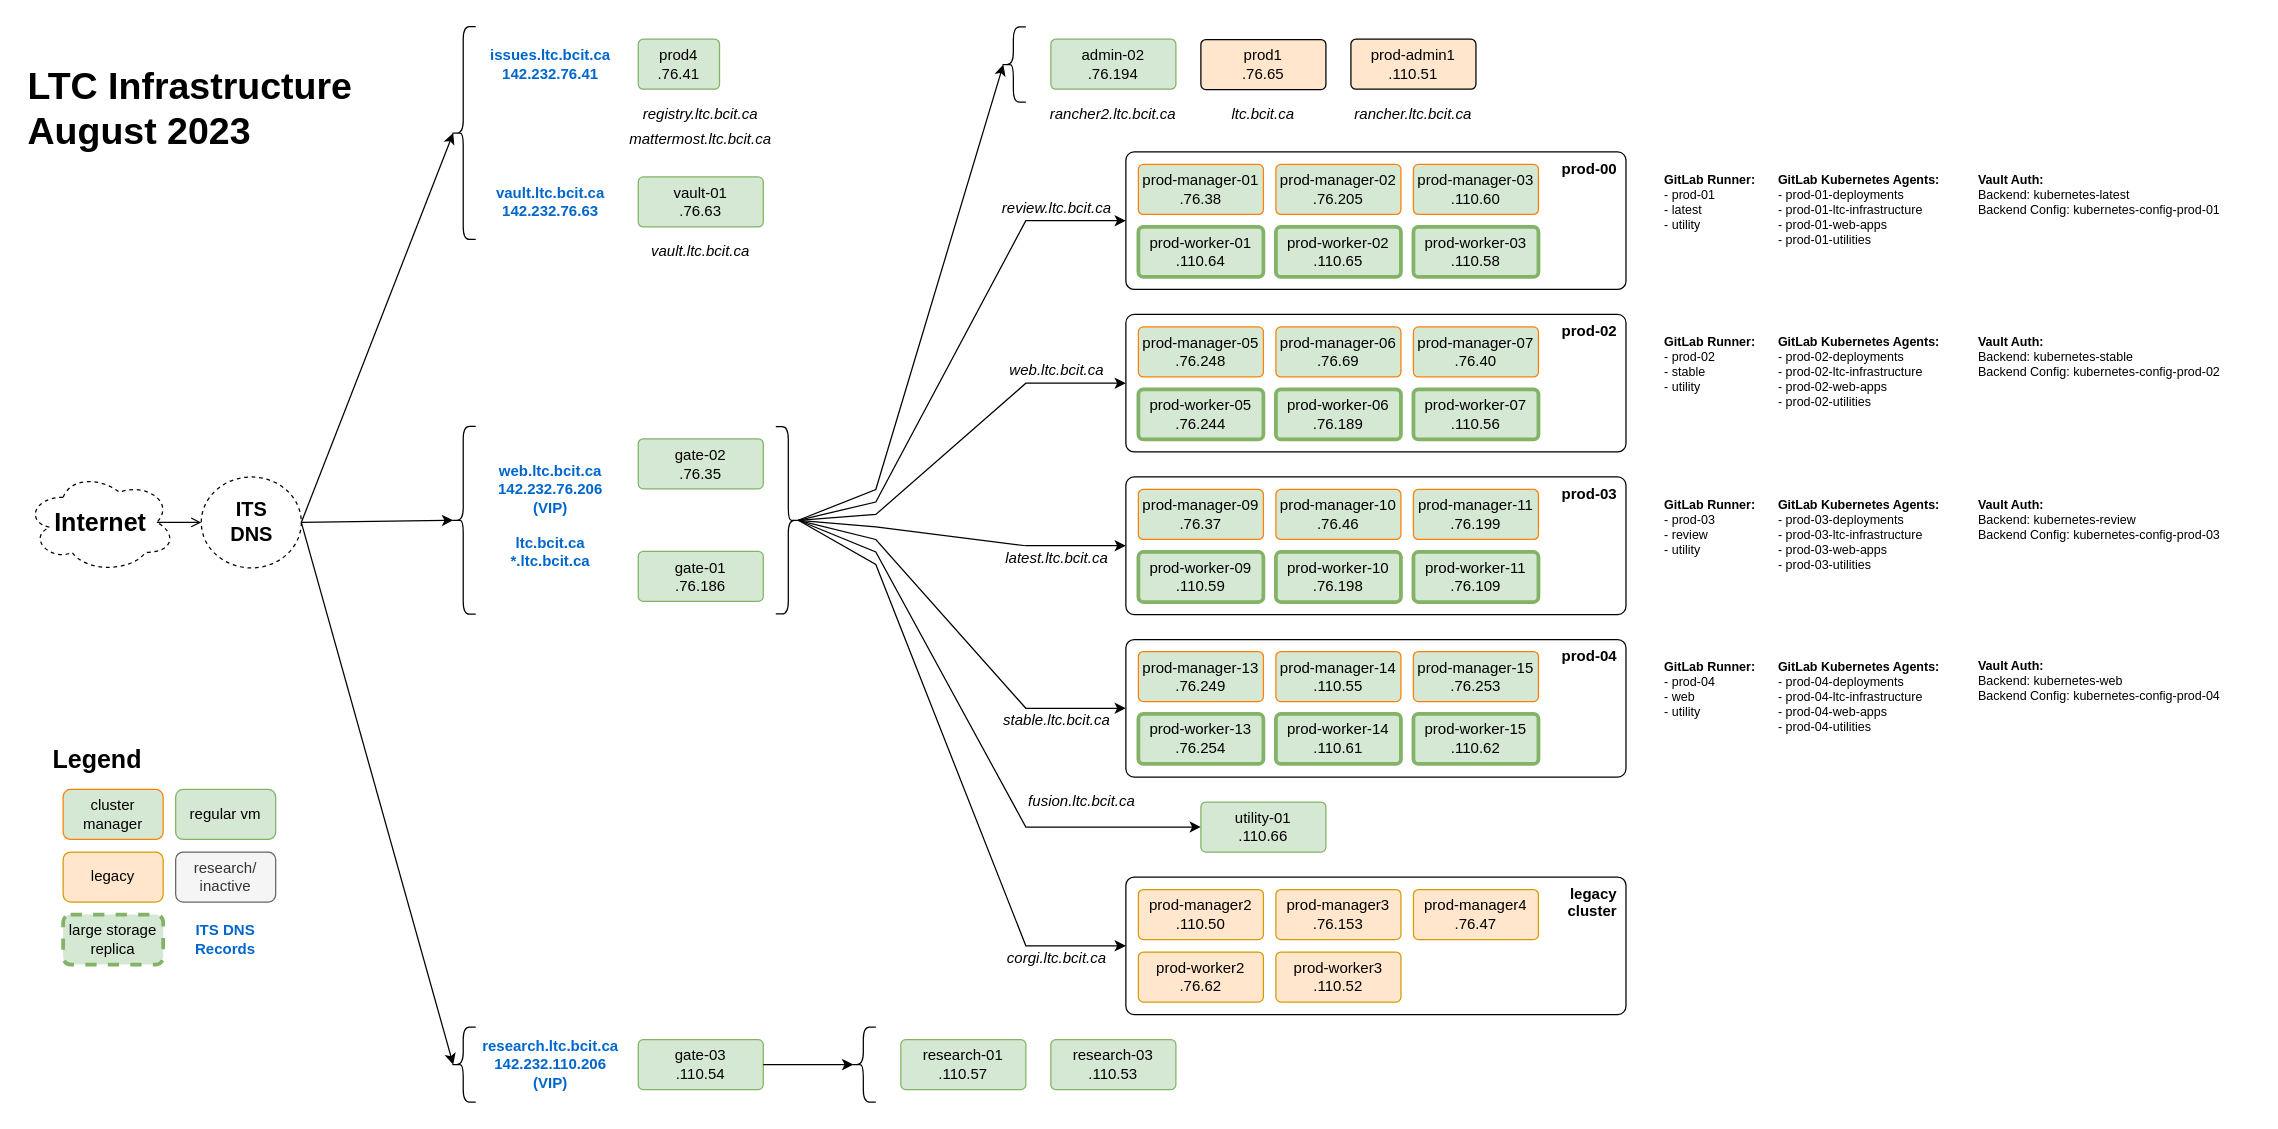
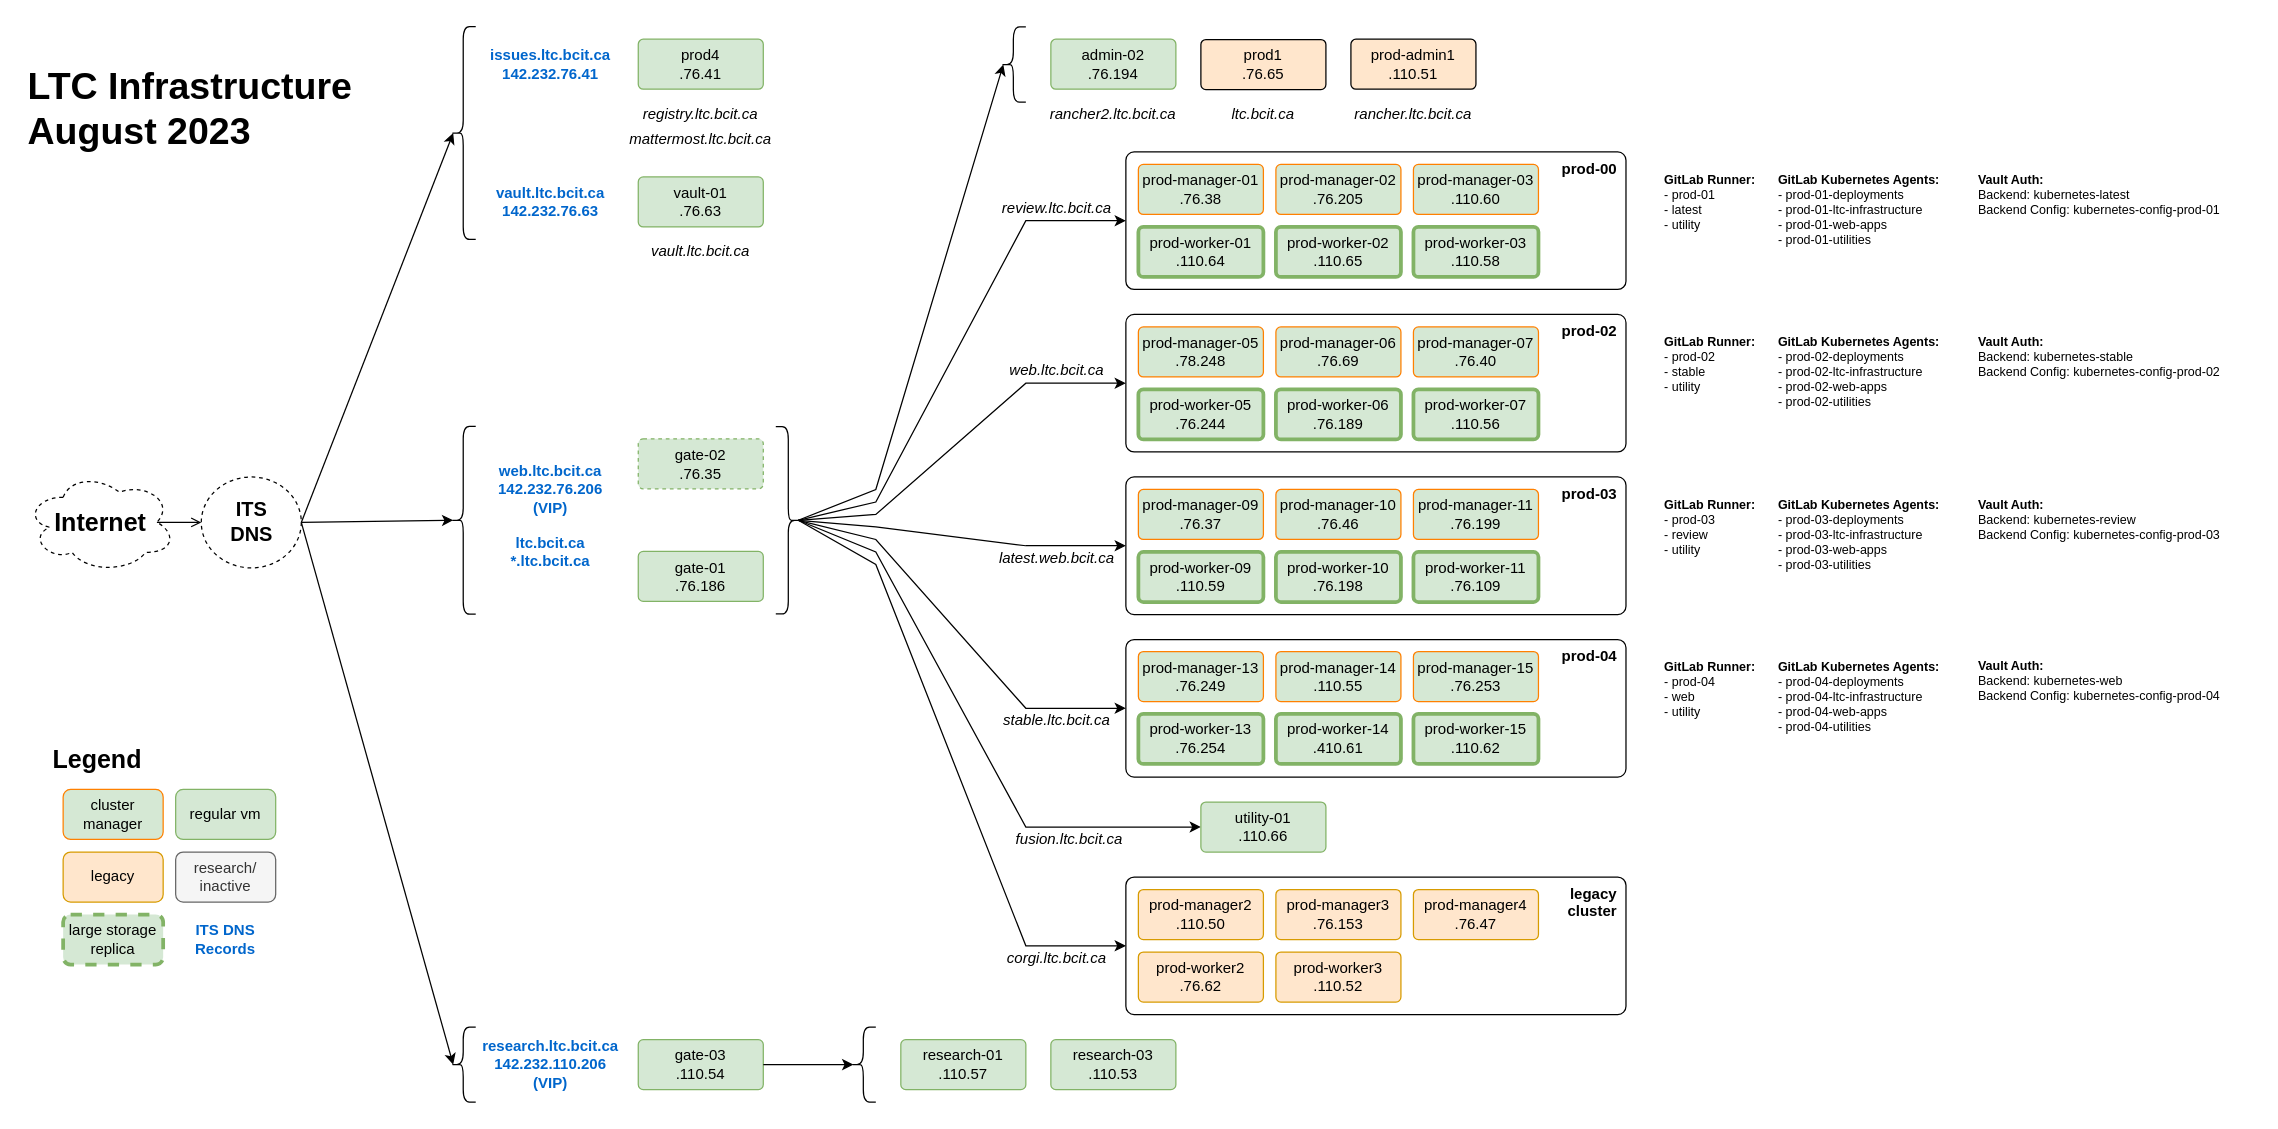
(679, 64) -> (701, 64)
(1201, 352) -> (1201, 352)
(701, 464) -> (701, 464)
(1057, 558) -> (1057, 558)
(1338, 738) -> (1338, 738)
(1082, 802) -> (1069, 839)
